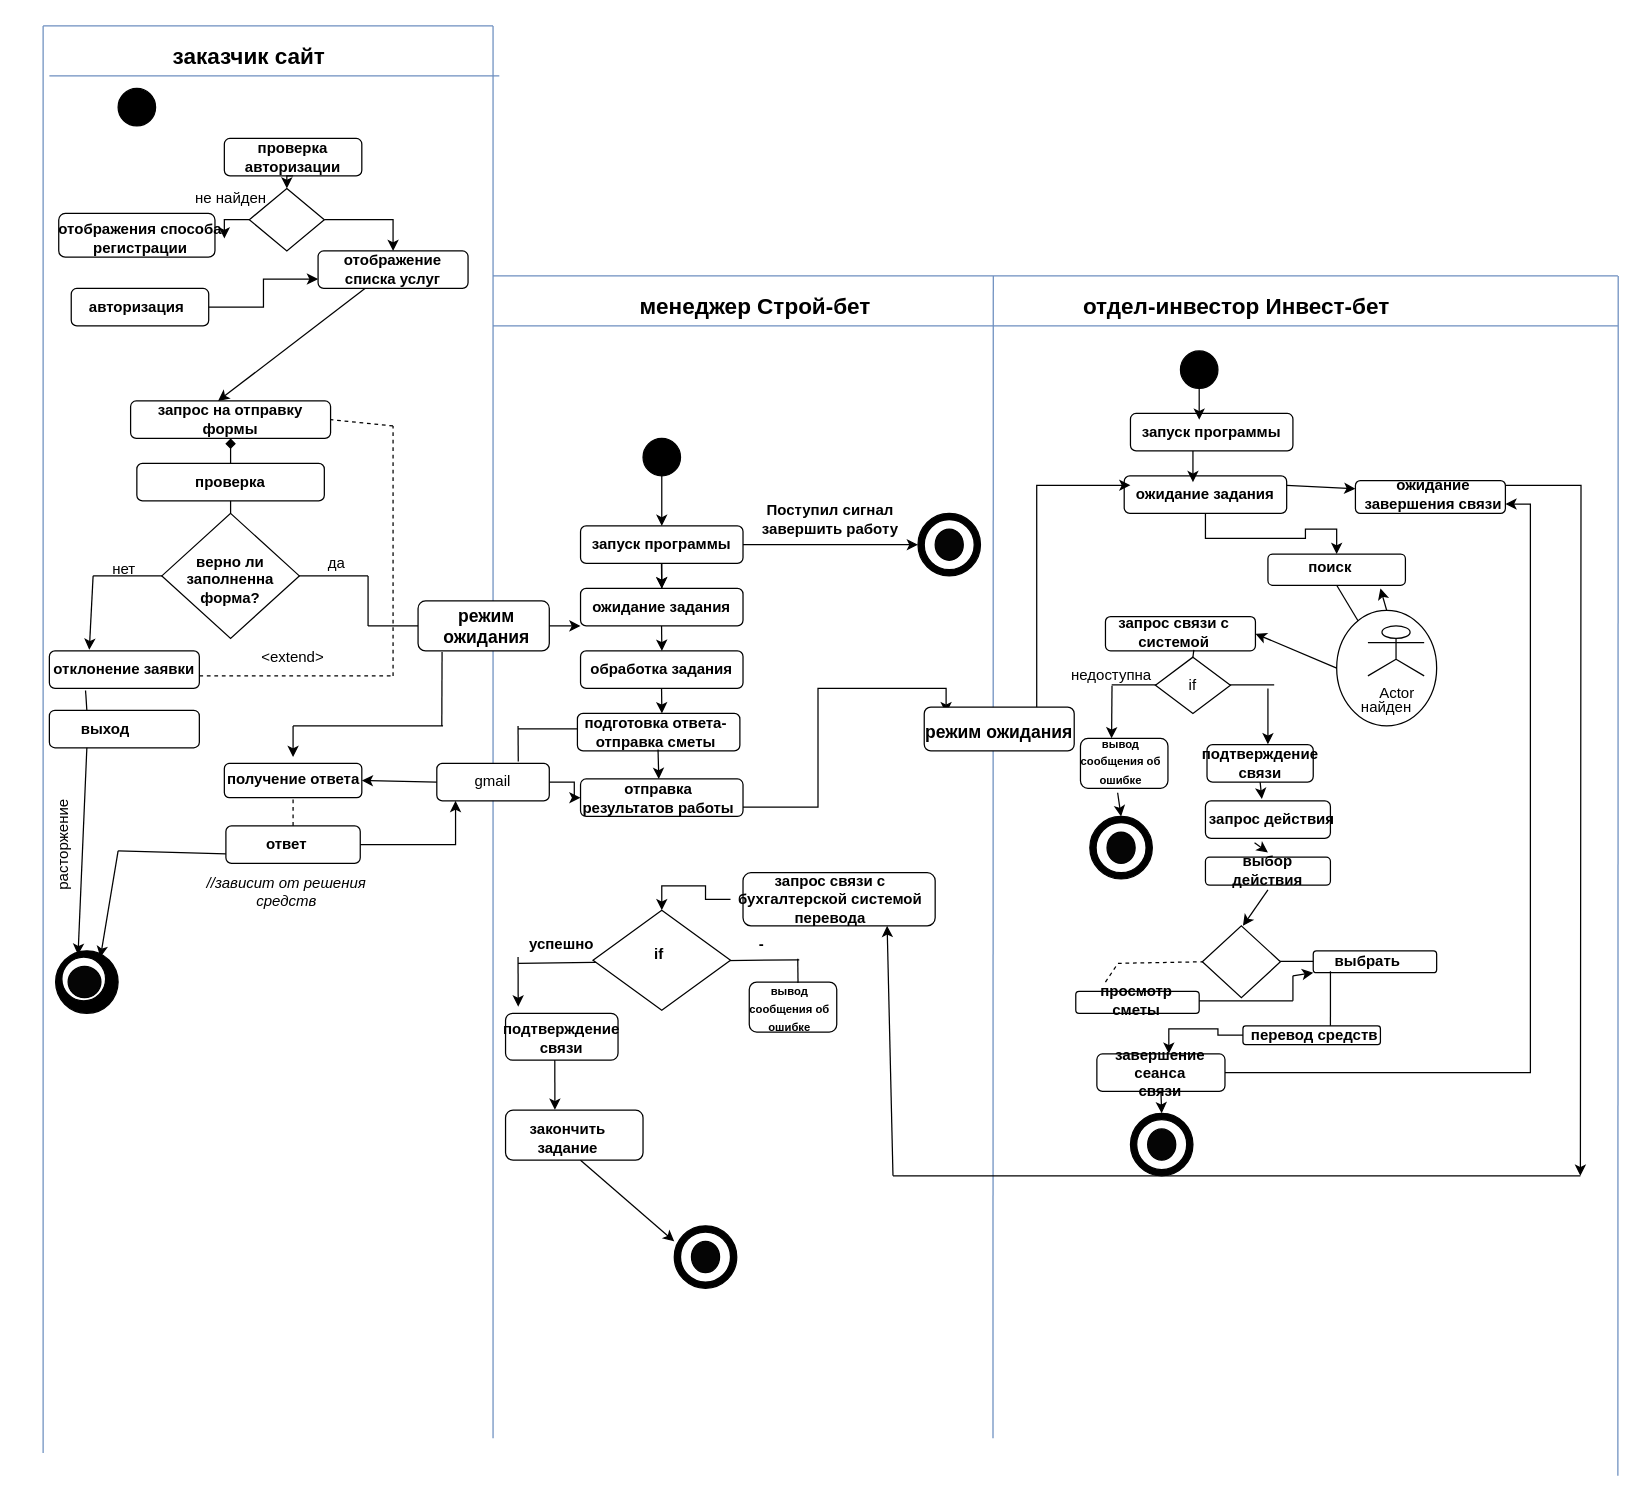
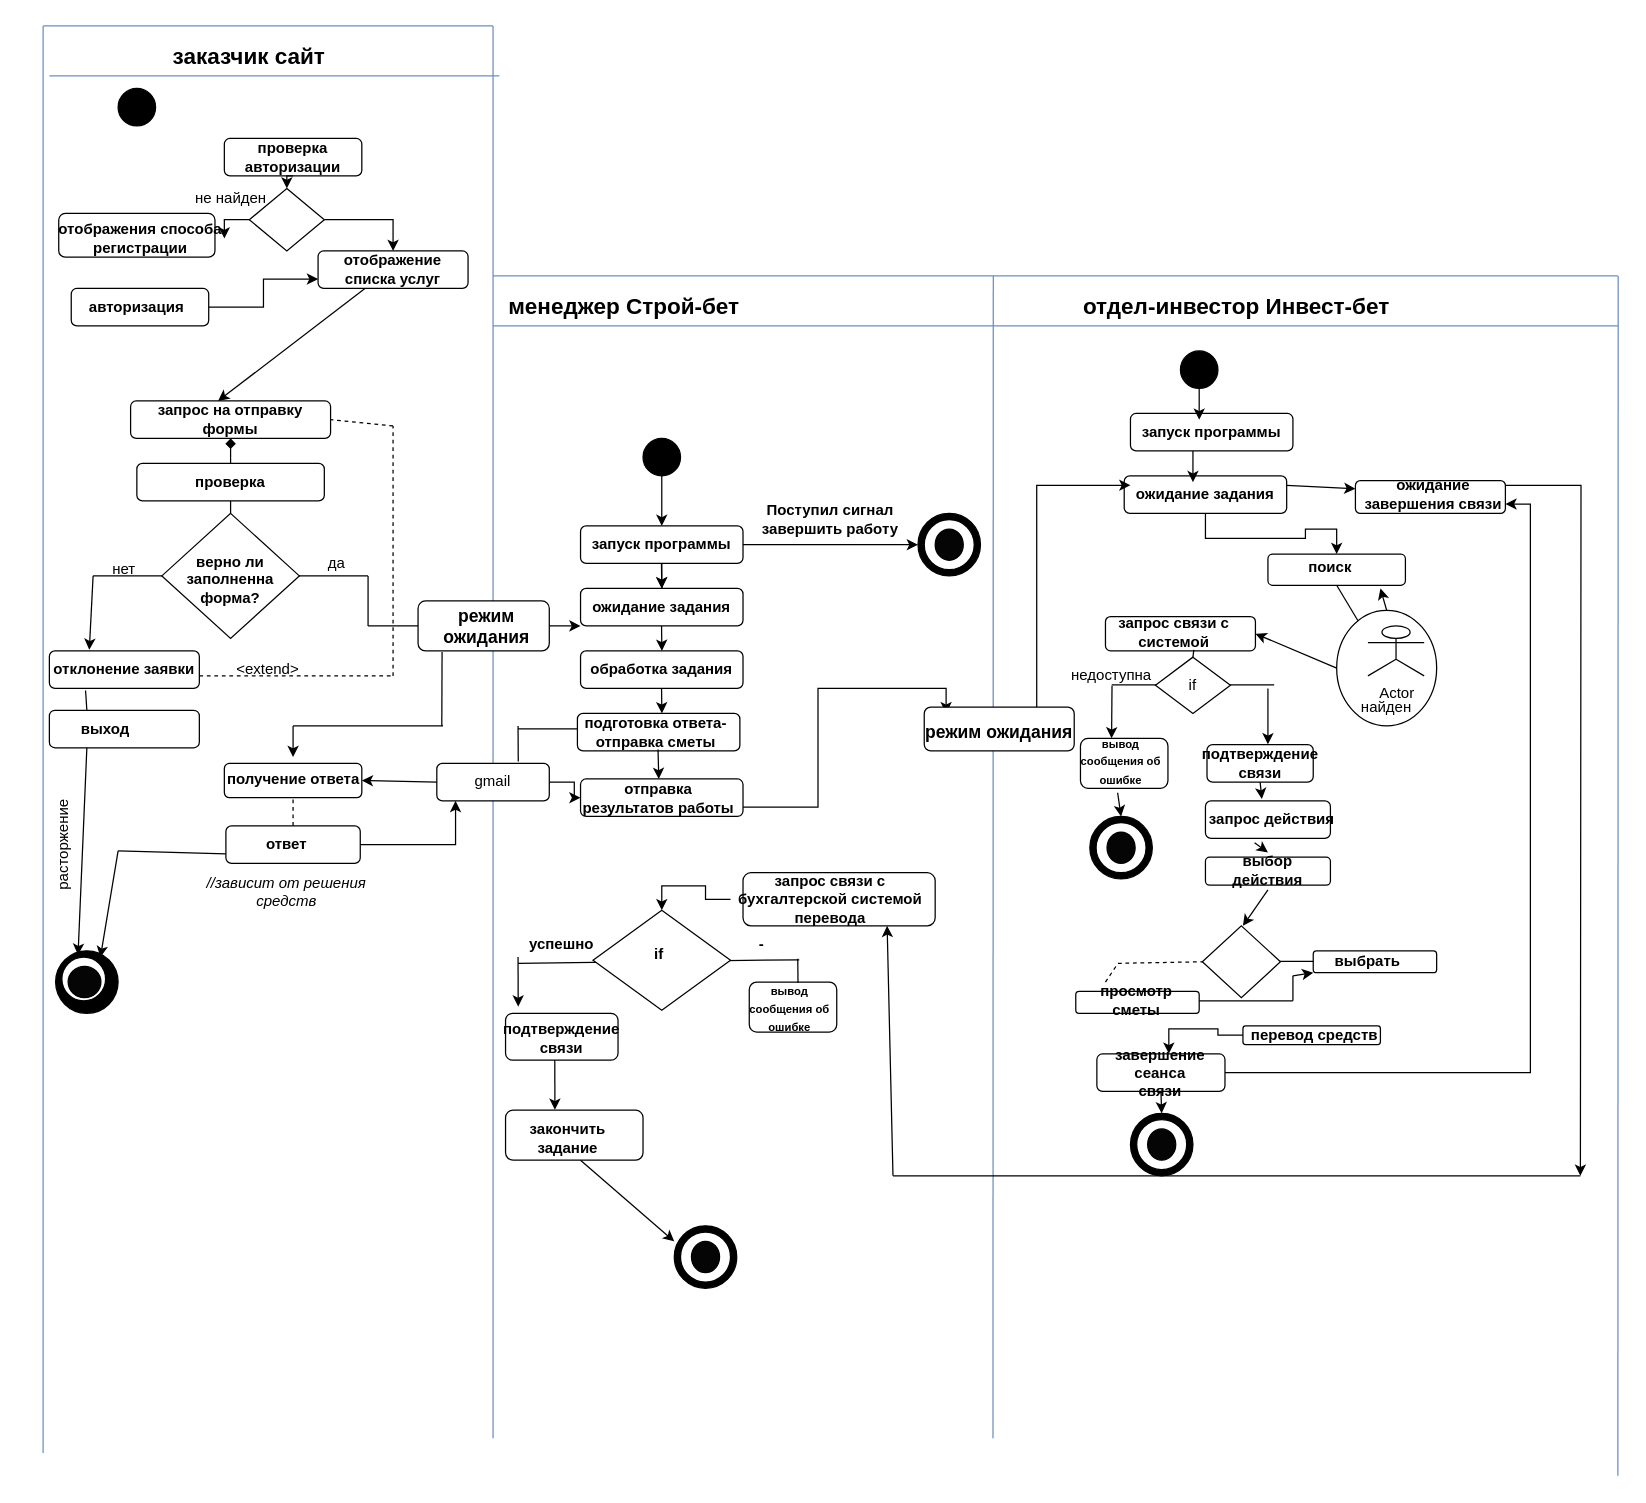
(756, 307) -> (624, 307)
(293, 657) -> (268, 669)
(1331, 998) -> none
